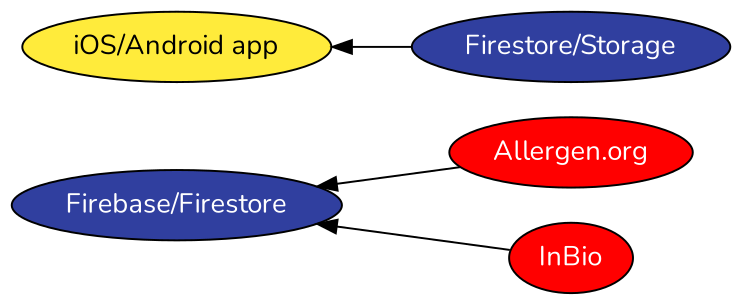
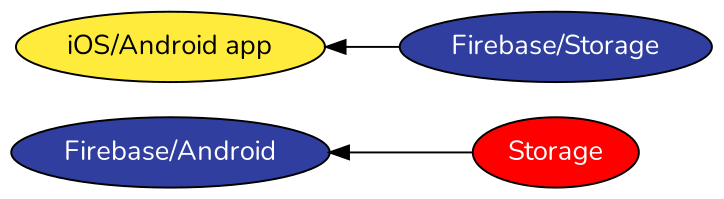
(571, 47) -> (556, 47)
(571, 152) -> none
(177, 205) -> (170, 152)
(571, 258) -> (556, 152)
